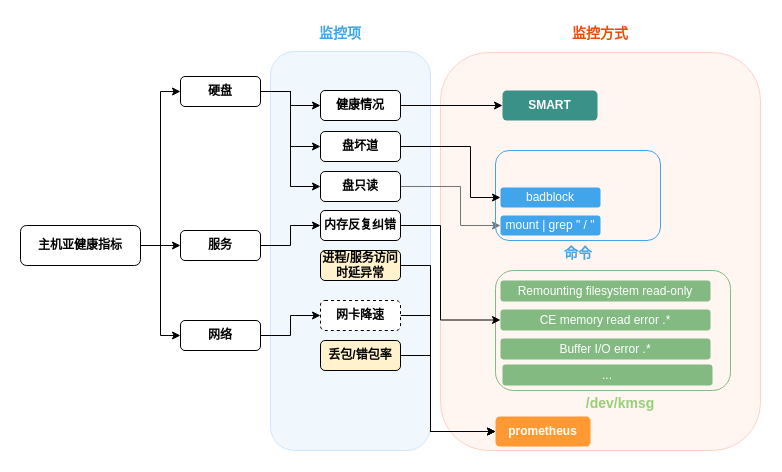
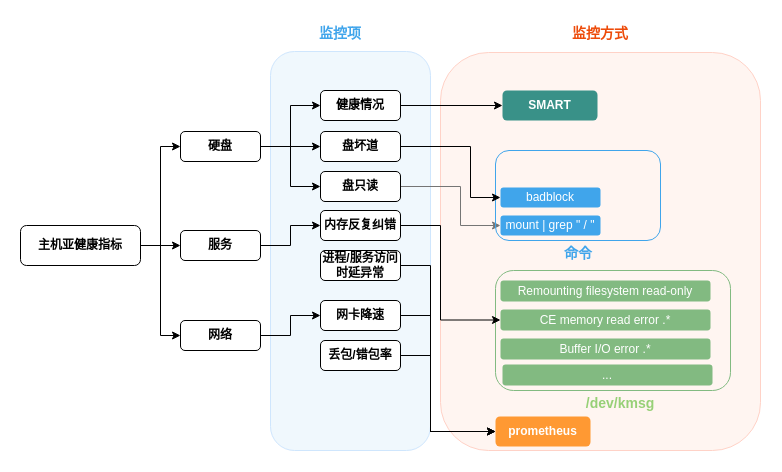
(221, 92) -> (221, 147)
(361, 266) -> (361, 266)
(361, 316) -> (361, 316)
(361, 356) -> (361, 356)
